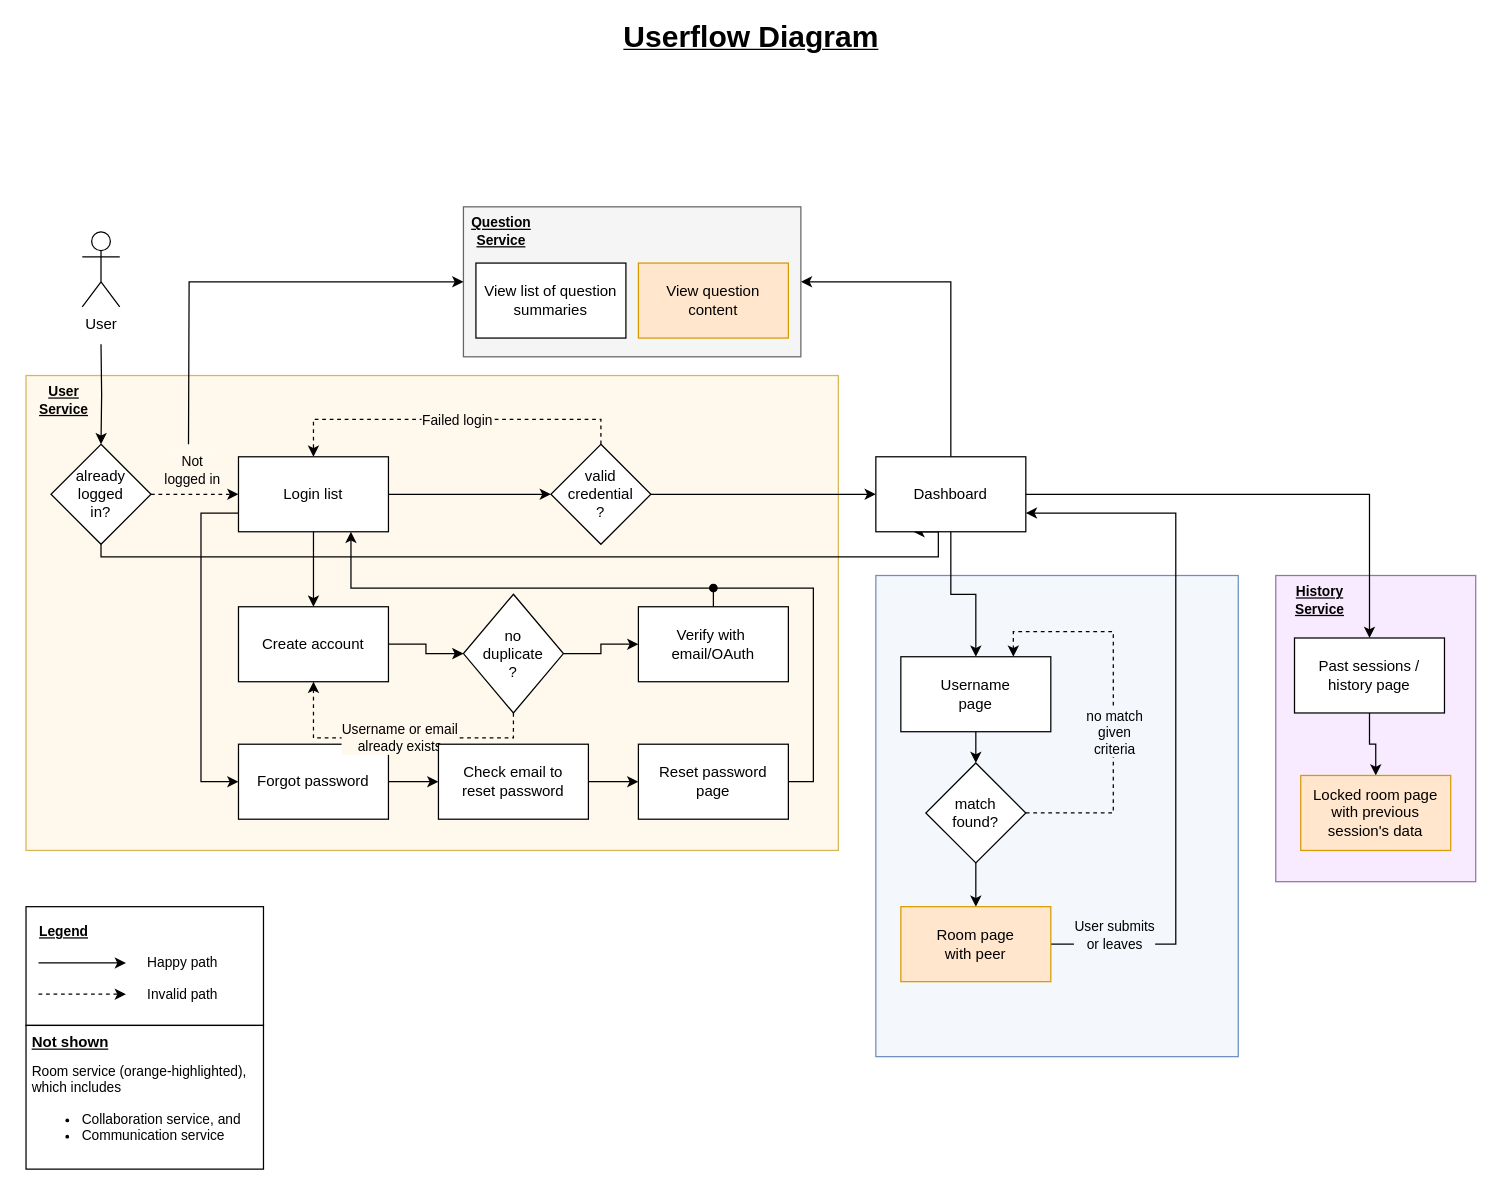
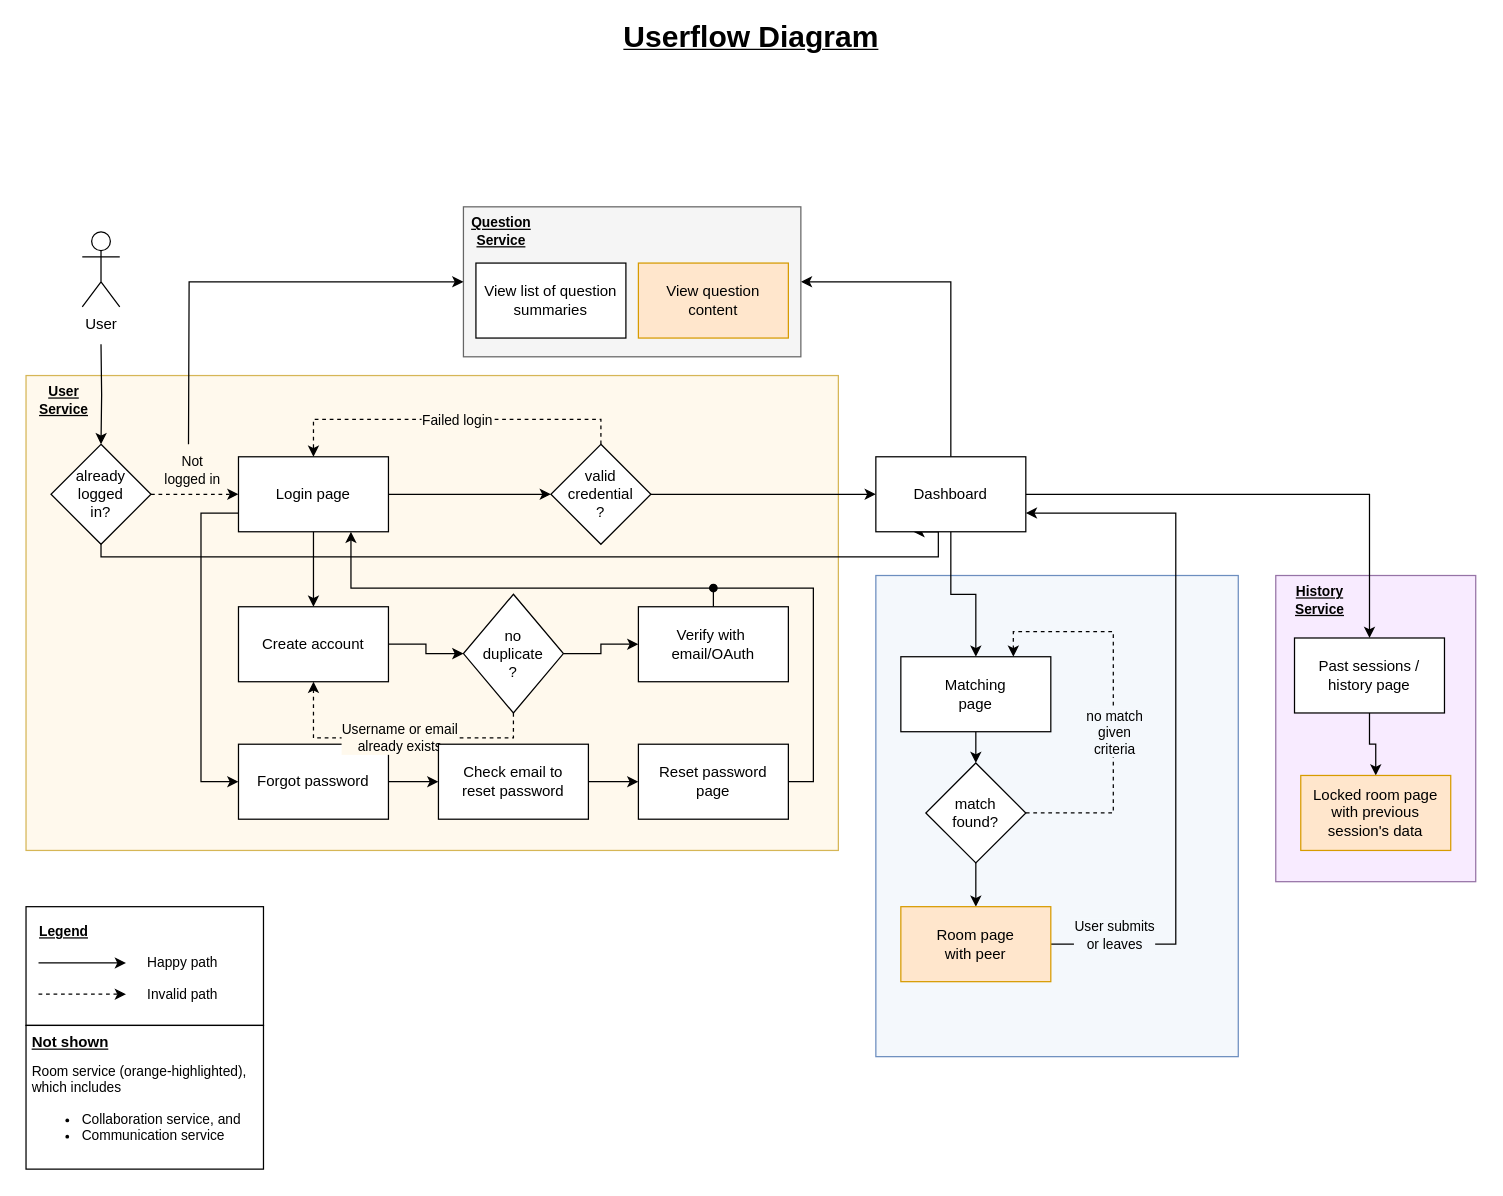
(313, 494) -> (313, 494)
(976, 694) -> (976, 694)
